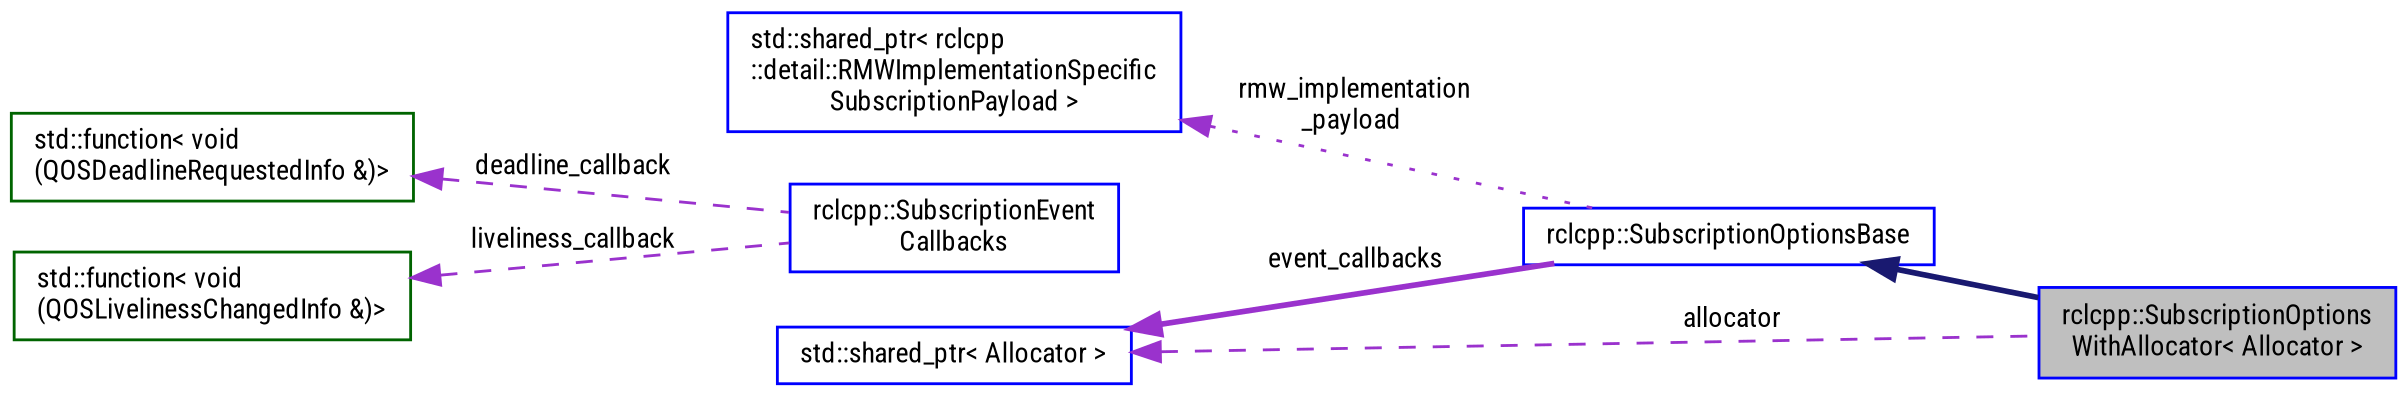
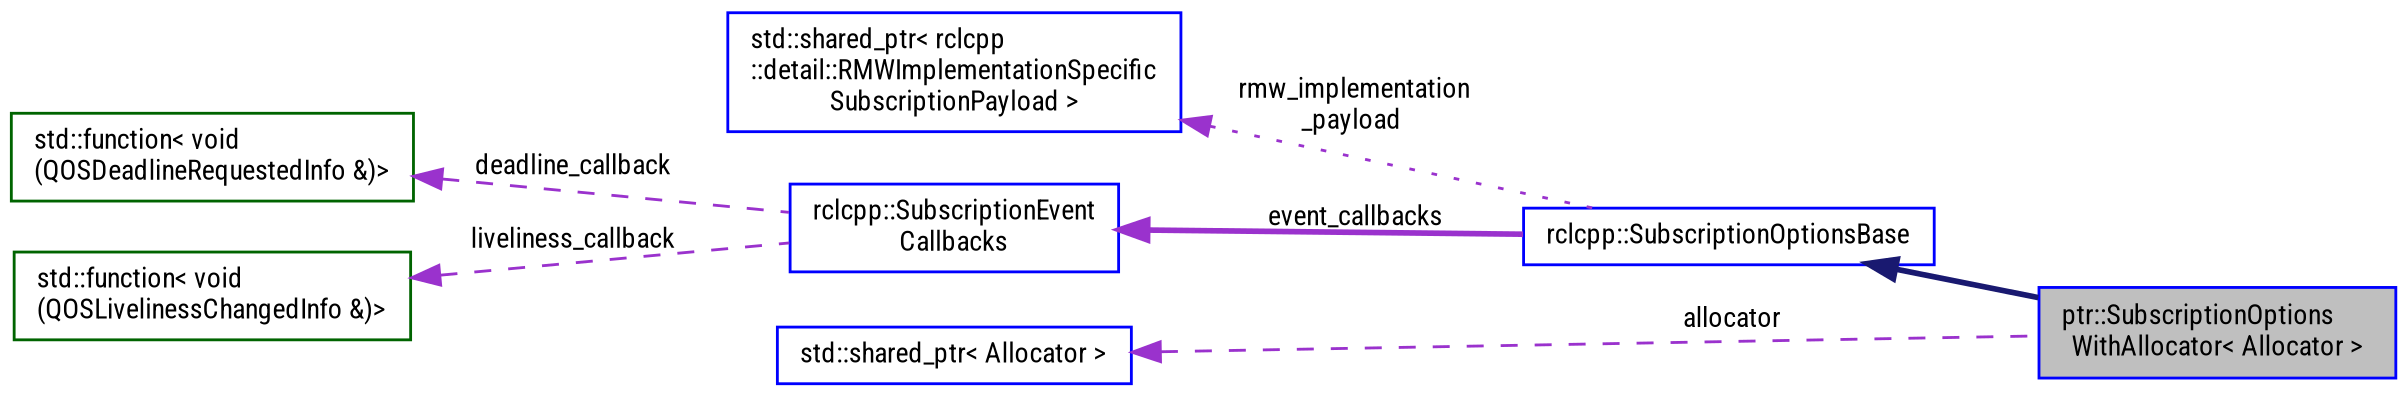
(1357, 294) -> (1336, 232)
(2217, 333) -> (2217, 333)
